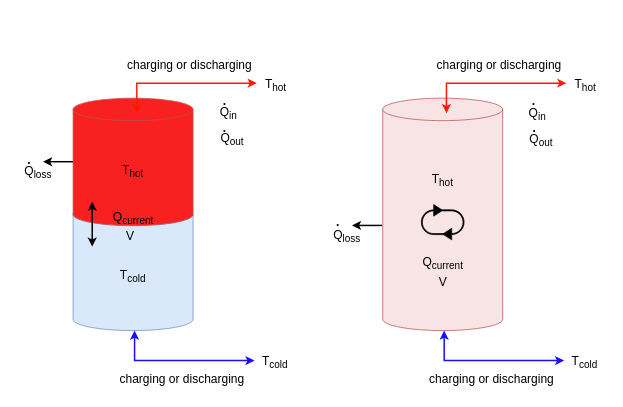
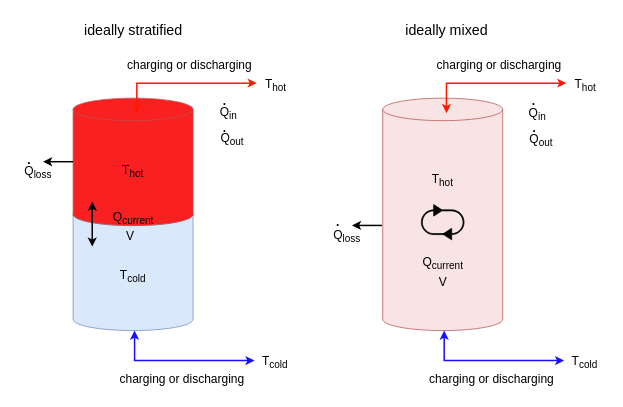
none -> (133, 30)
none -> (447, 30)
